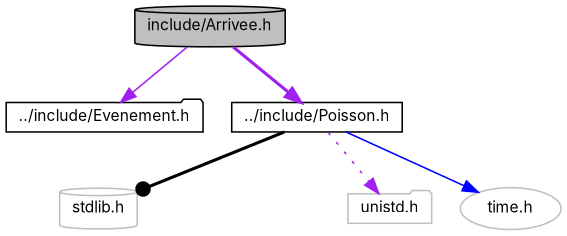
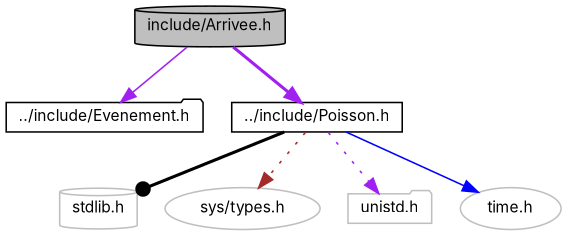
none -> (243, 209)
